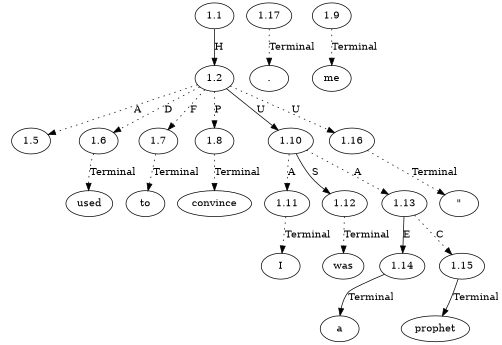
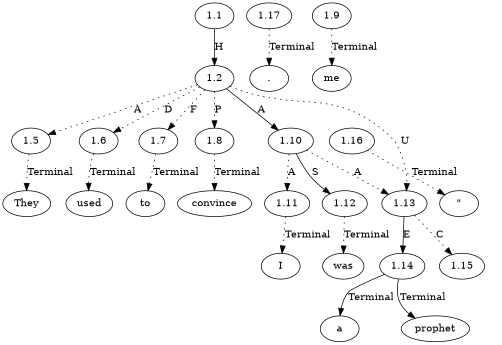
(279, 108) -> (339, 107)
(261, 110) -> (261, 110)
none -> (27, 204)
(453, 295) -> (398, 298)
